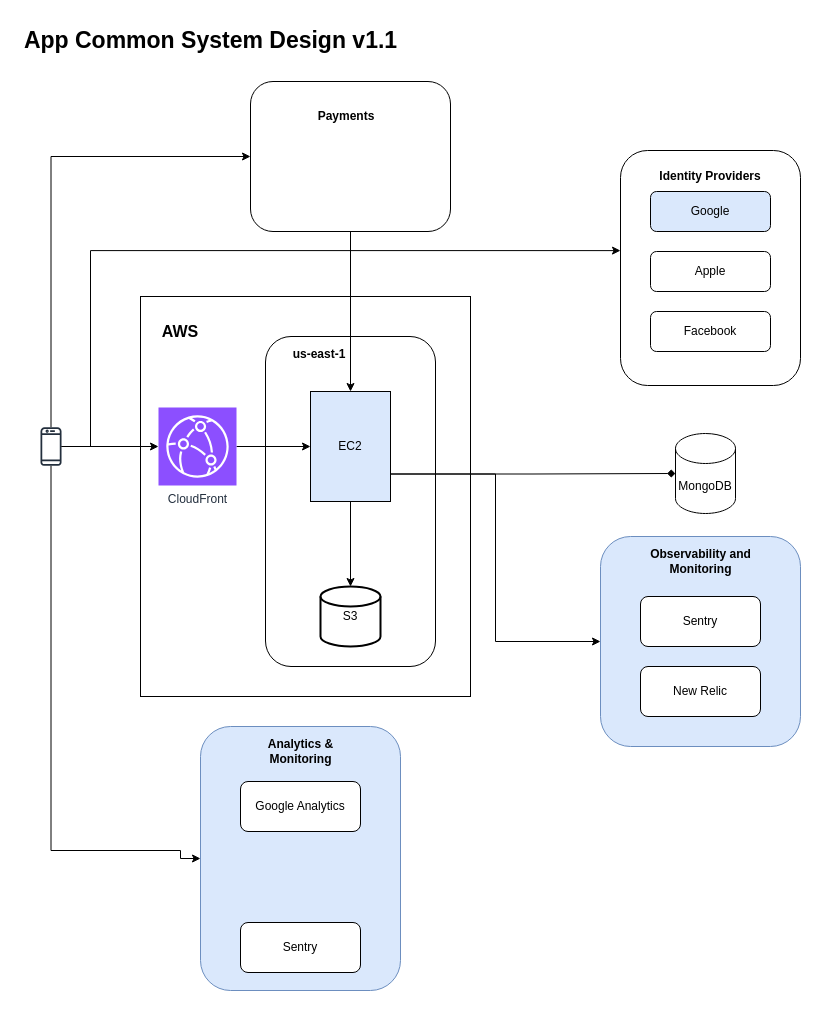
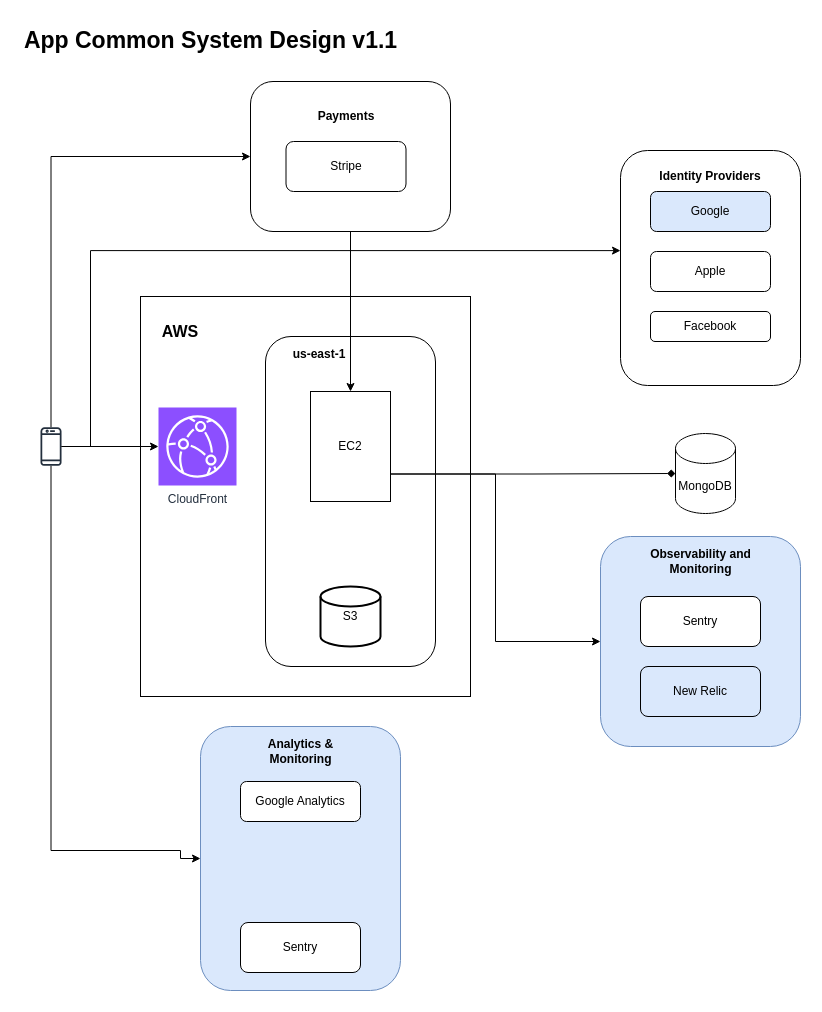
none -> (346, 167)
(711, 332) -> (711, 327)
(270, 447) -> none
(351, 447) -> (351, 447)
(351, 541) -> none
(701, 692) -> (701, 692)
(301, 807) -> (301, 802)
